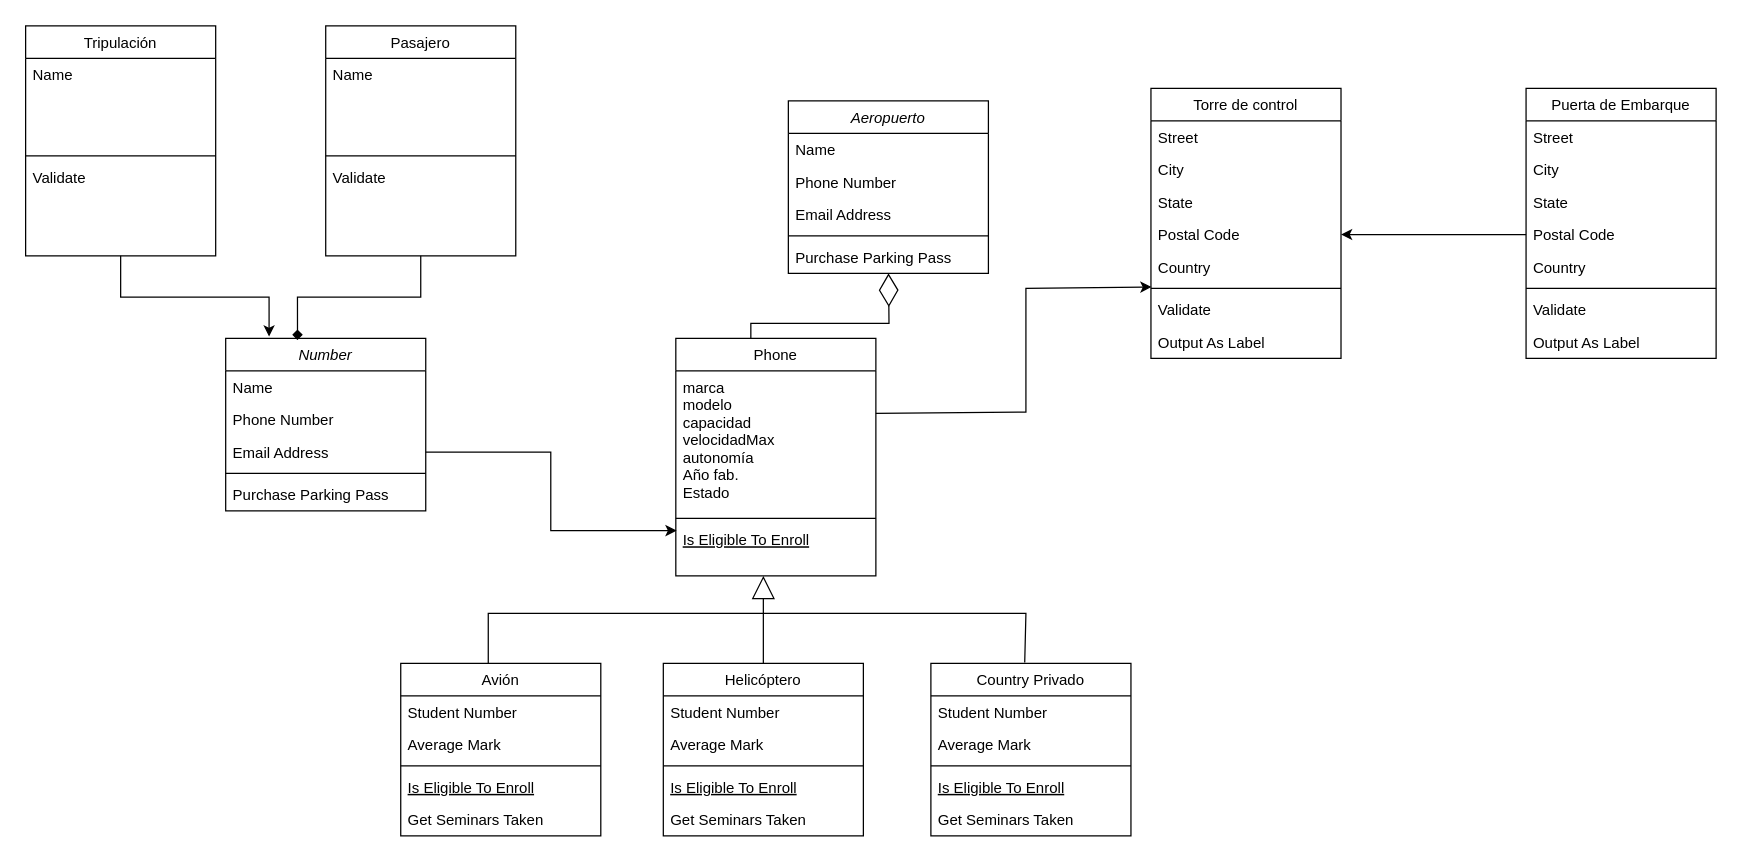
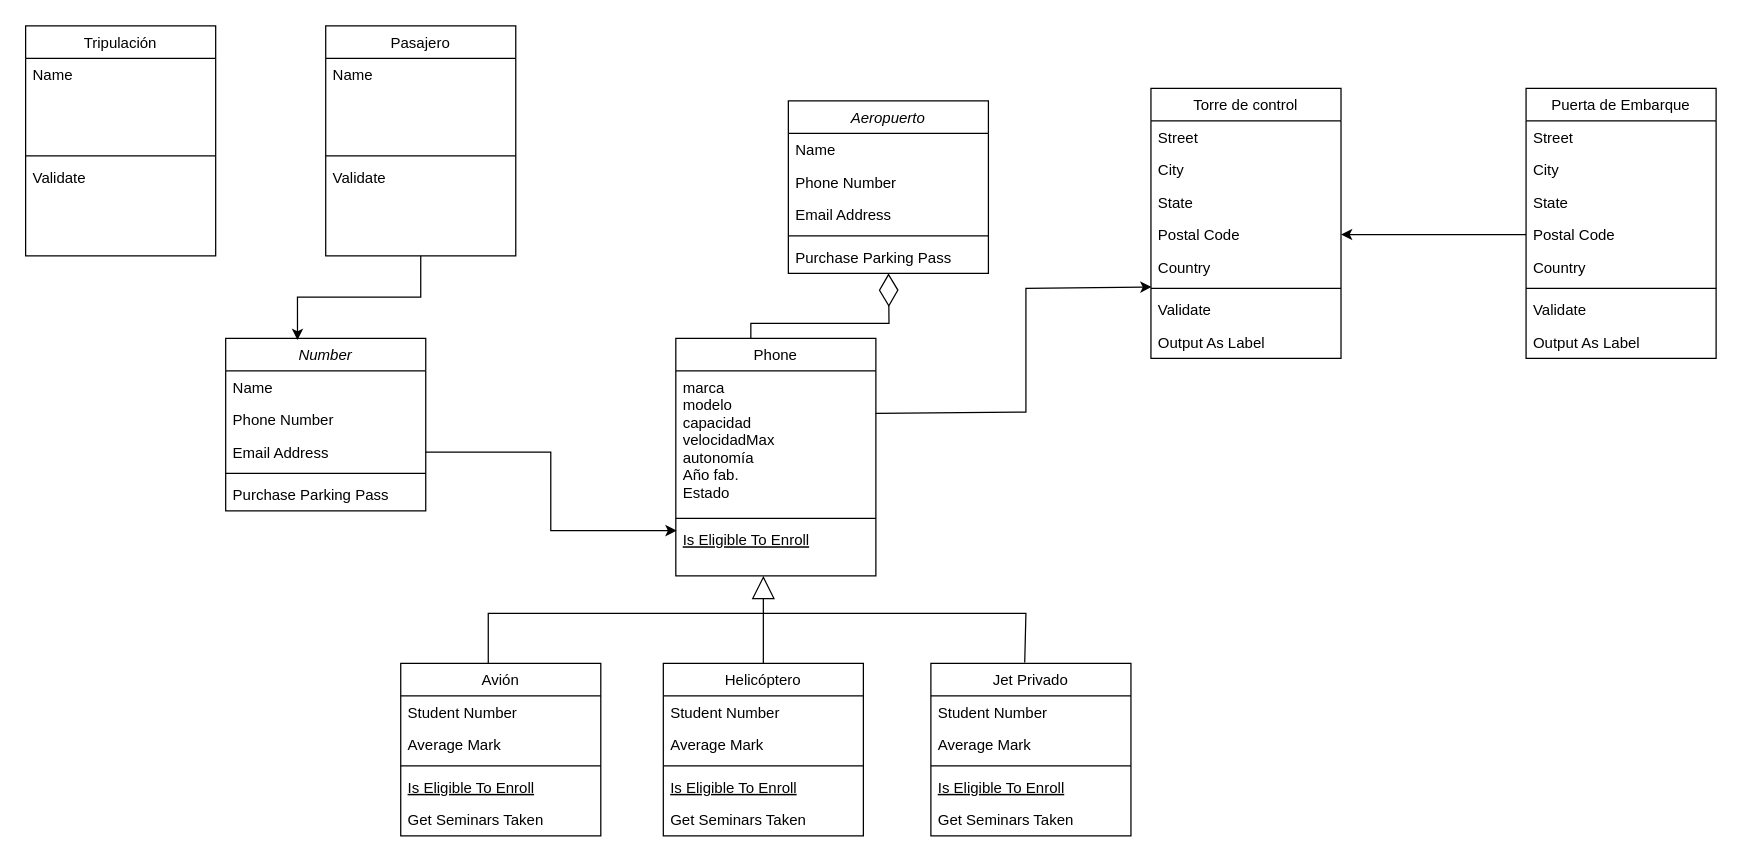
(191, 297) -> none
(297, 329) -> (297, 330)
(1030, 680) -> (1030, 680)
